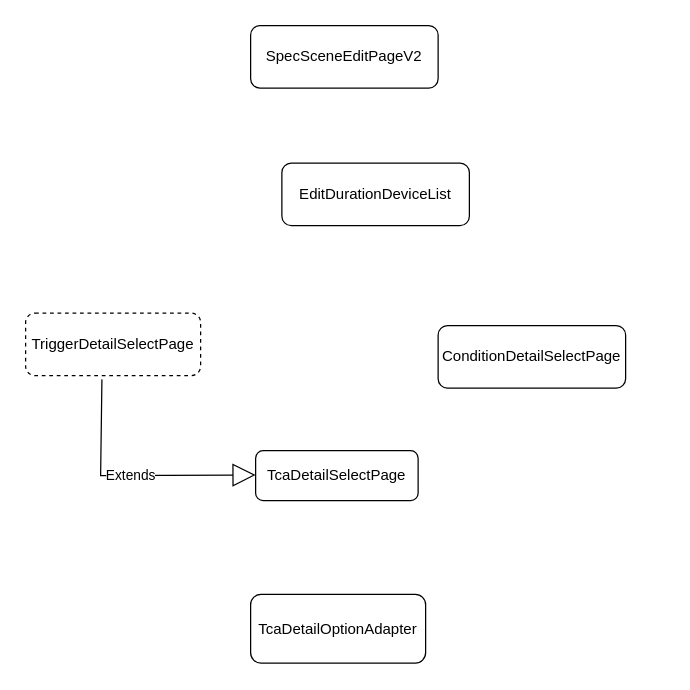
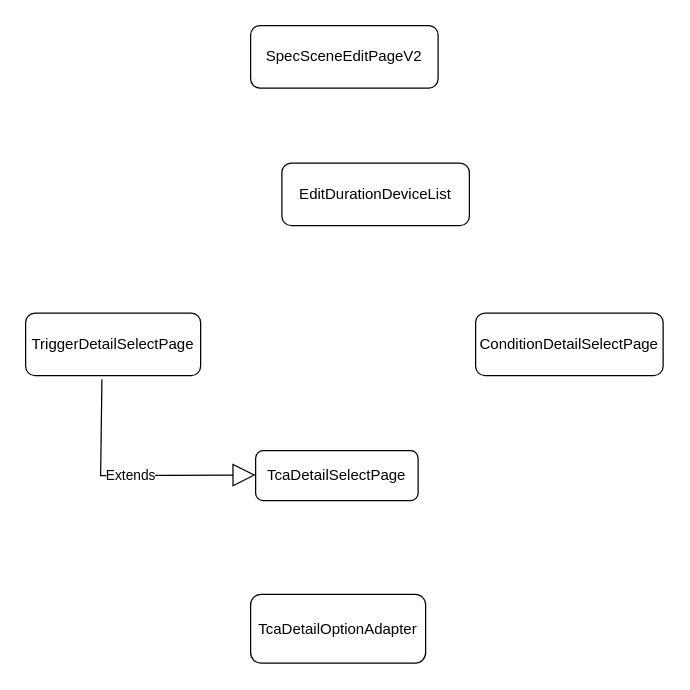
(113, 344) -> (113, 344)
(532, 357) -> (569, 344)
